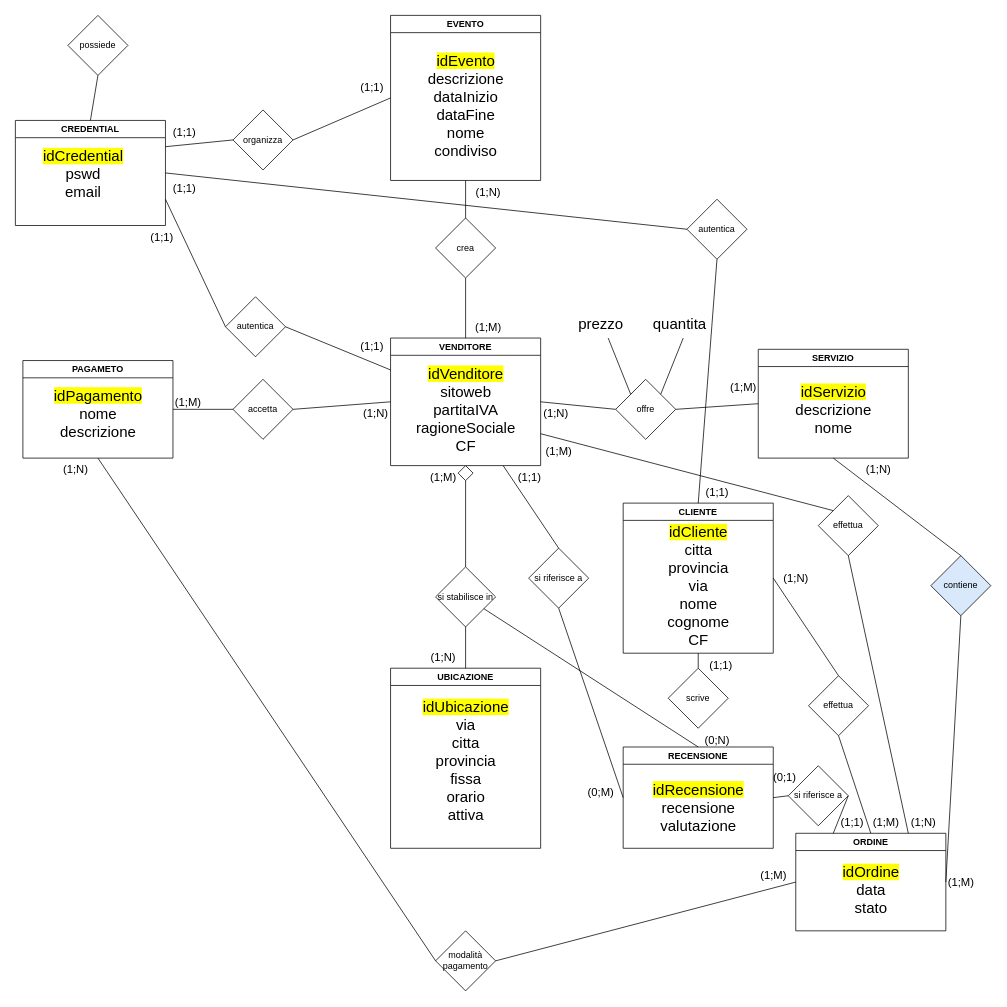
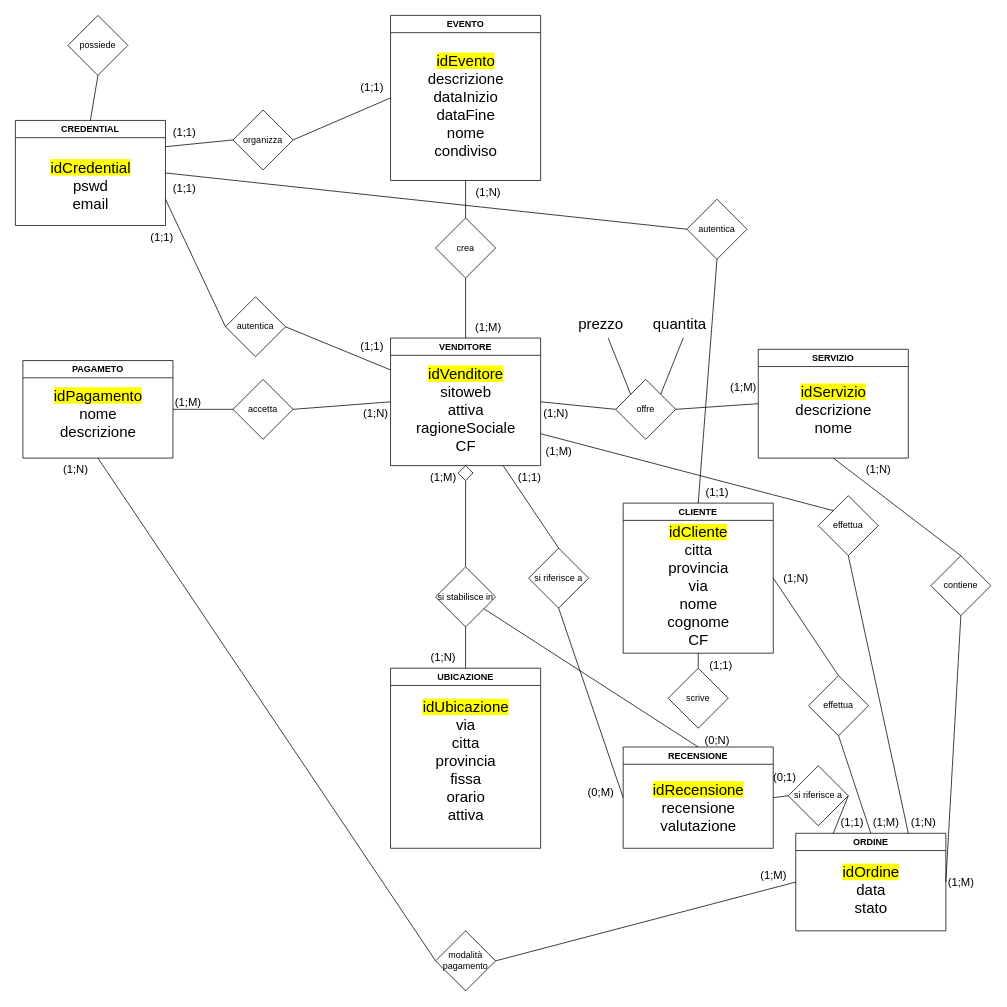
(83, 174) -> (90, 185)
(466, 409) -> (466, 409)
(960, 585) -> (960, 585)
